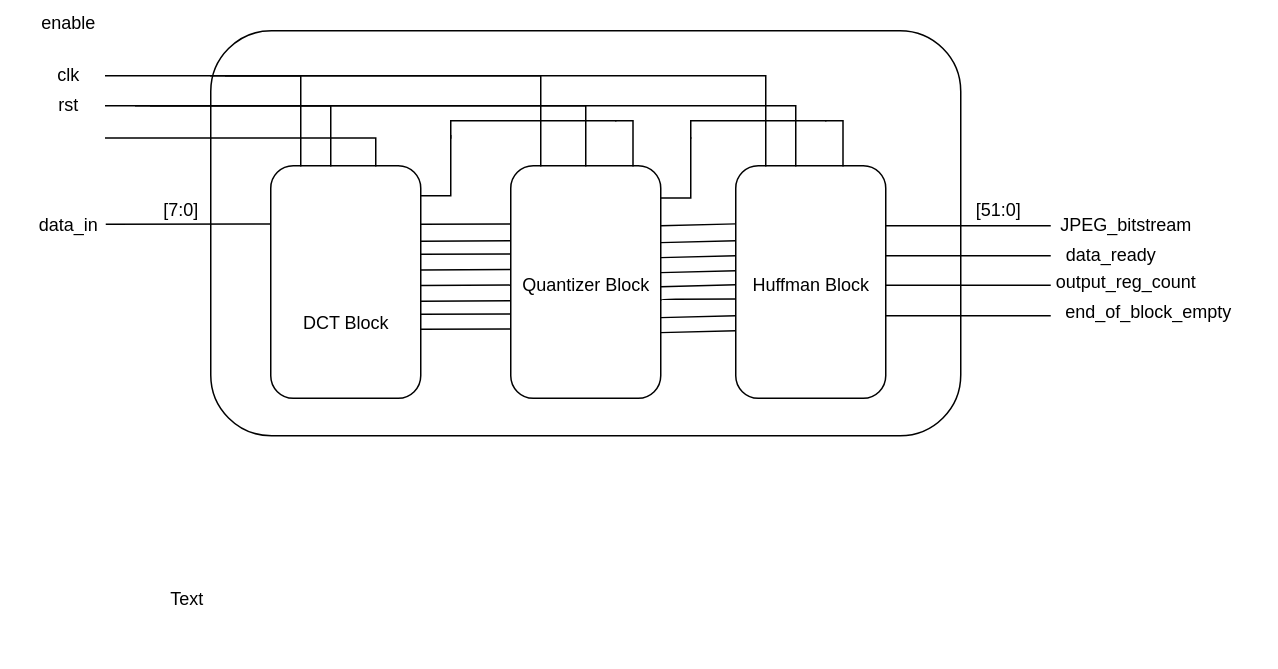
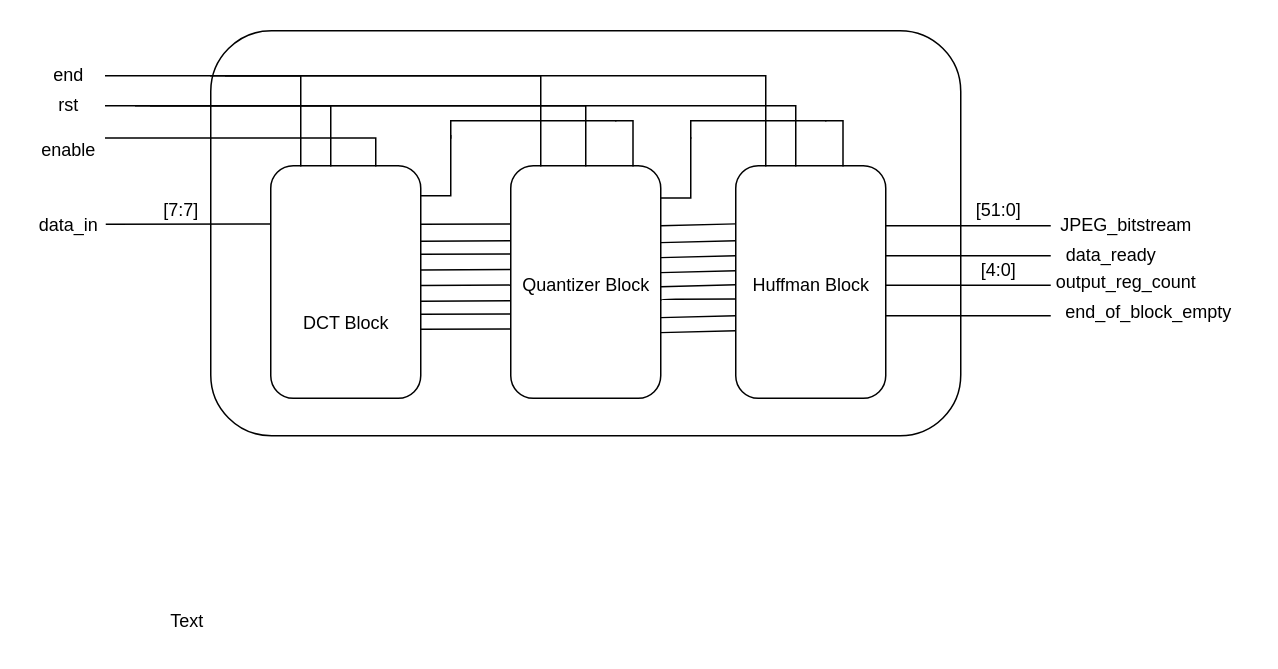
(68, 23) -> (68, 151)
(69, 76) -> (69, 76)
(182, 211) -> (182, 211)
none -> (998, 271)
(187, 599) -> (187, 622)
